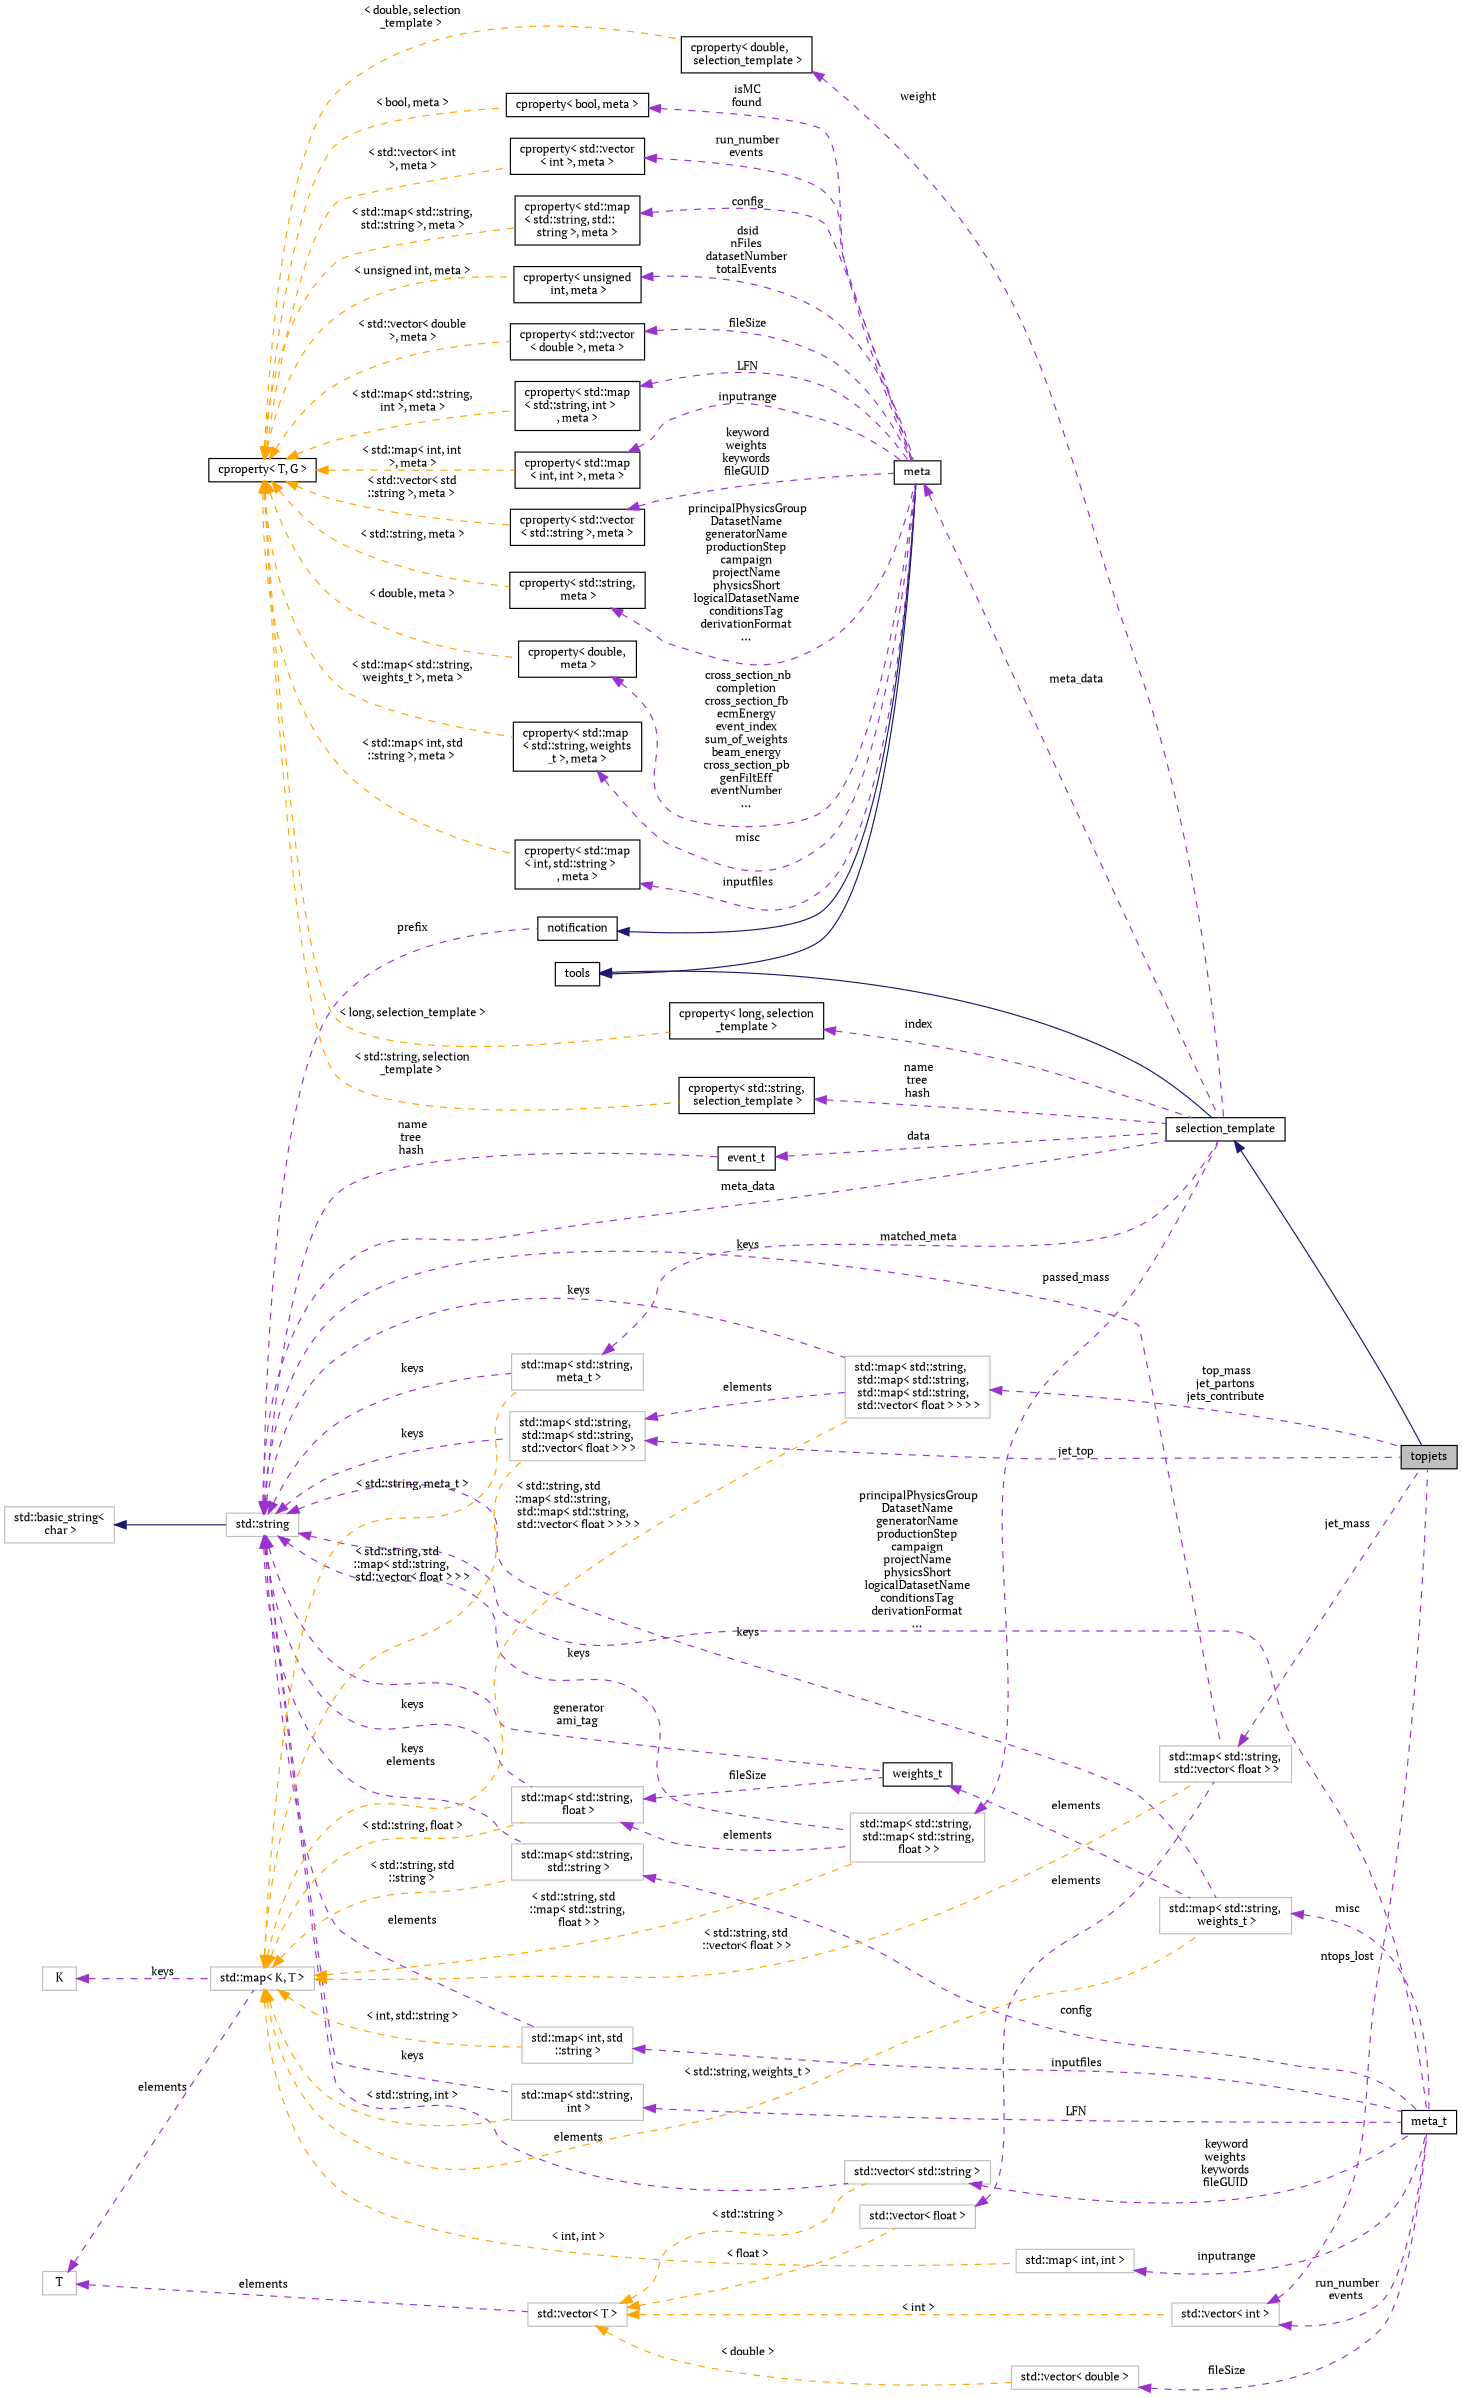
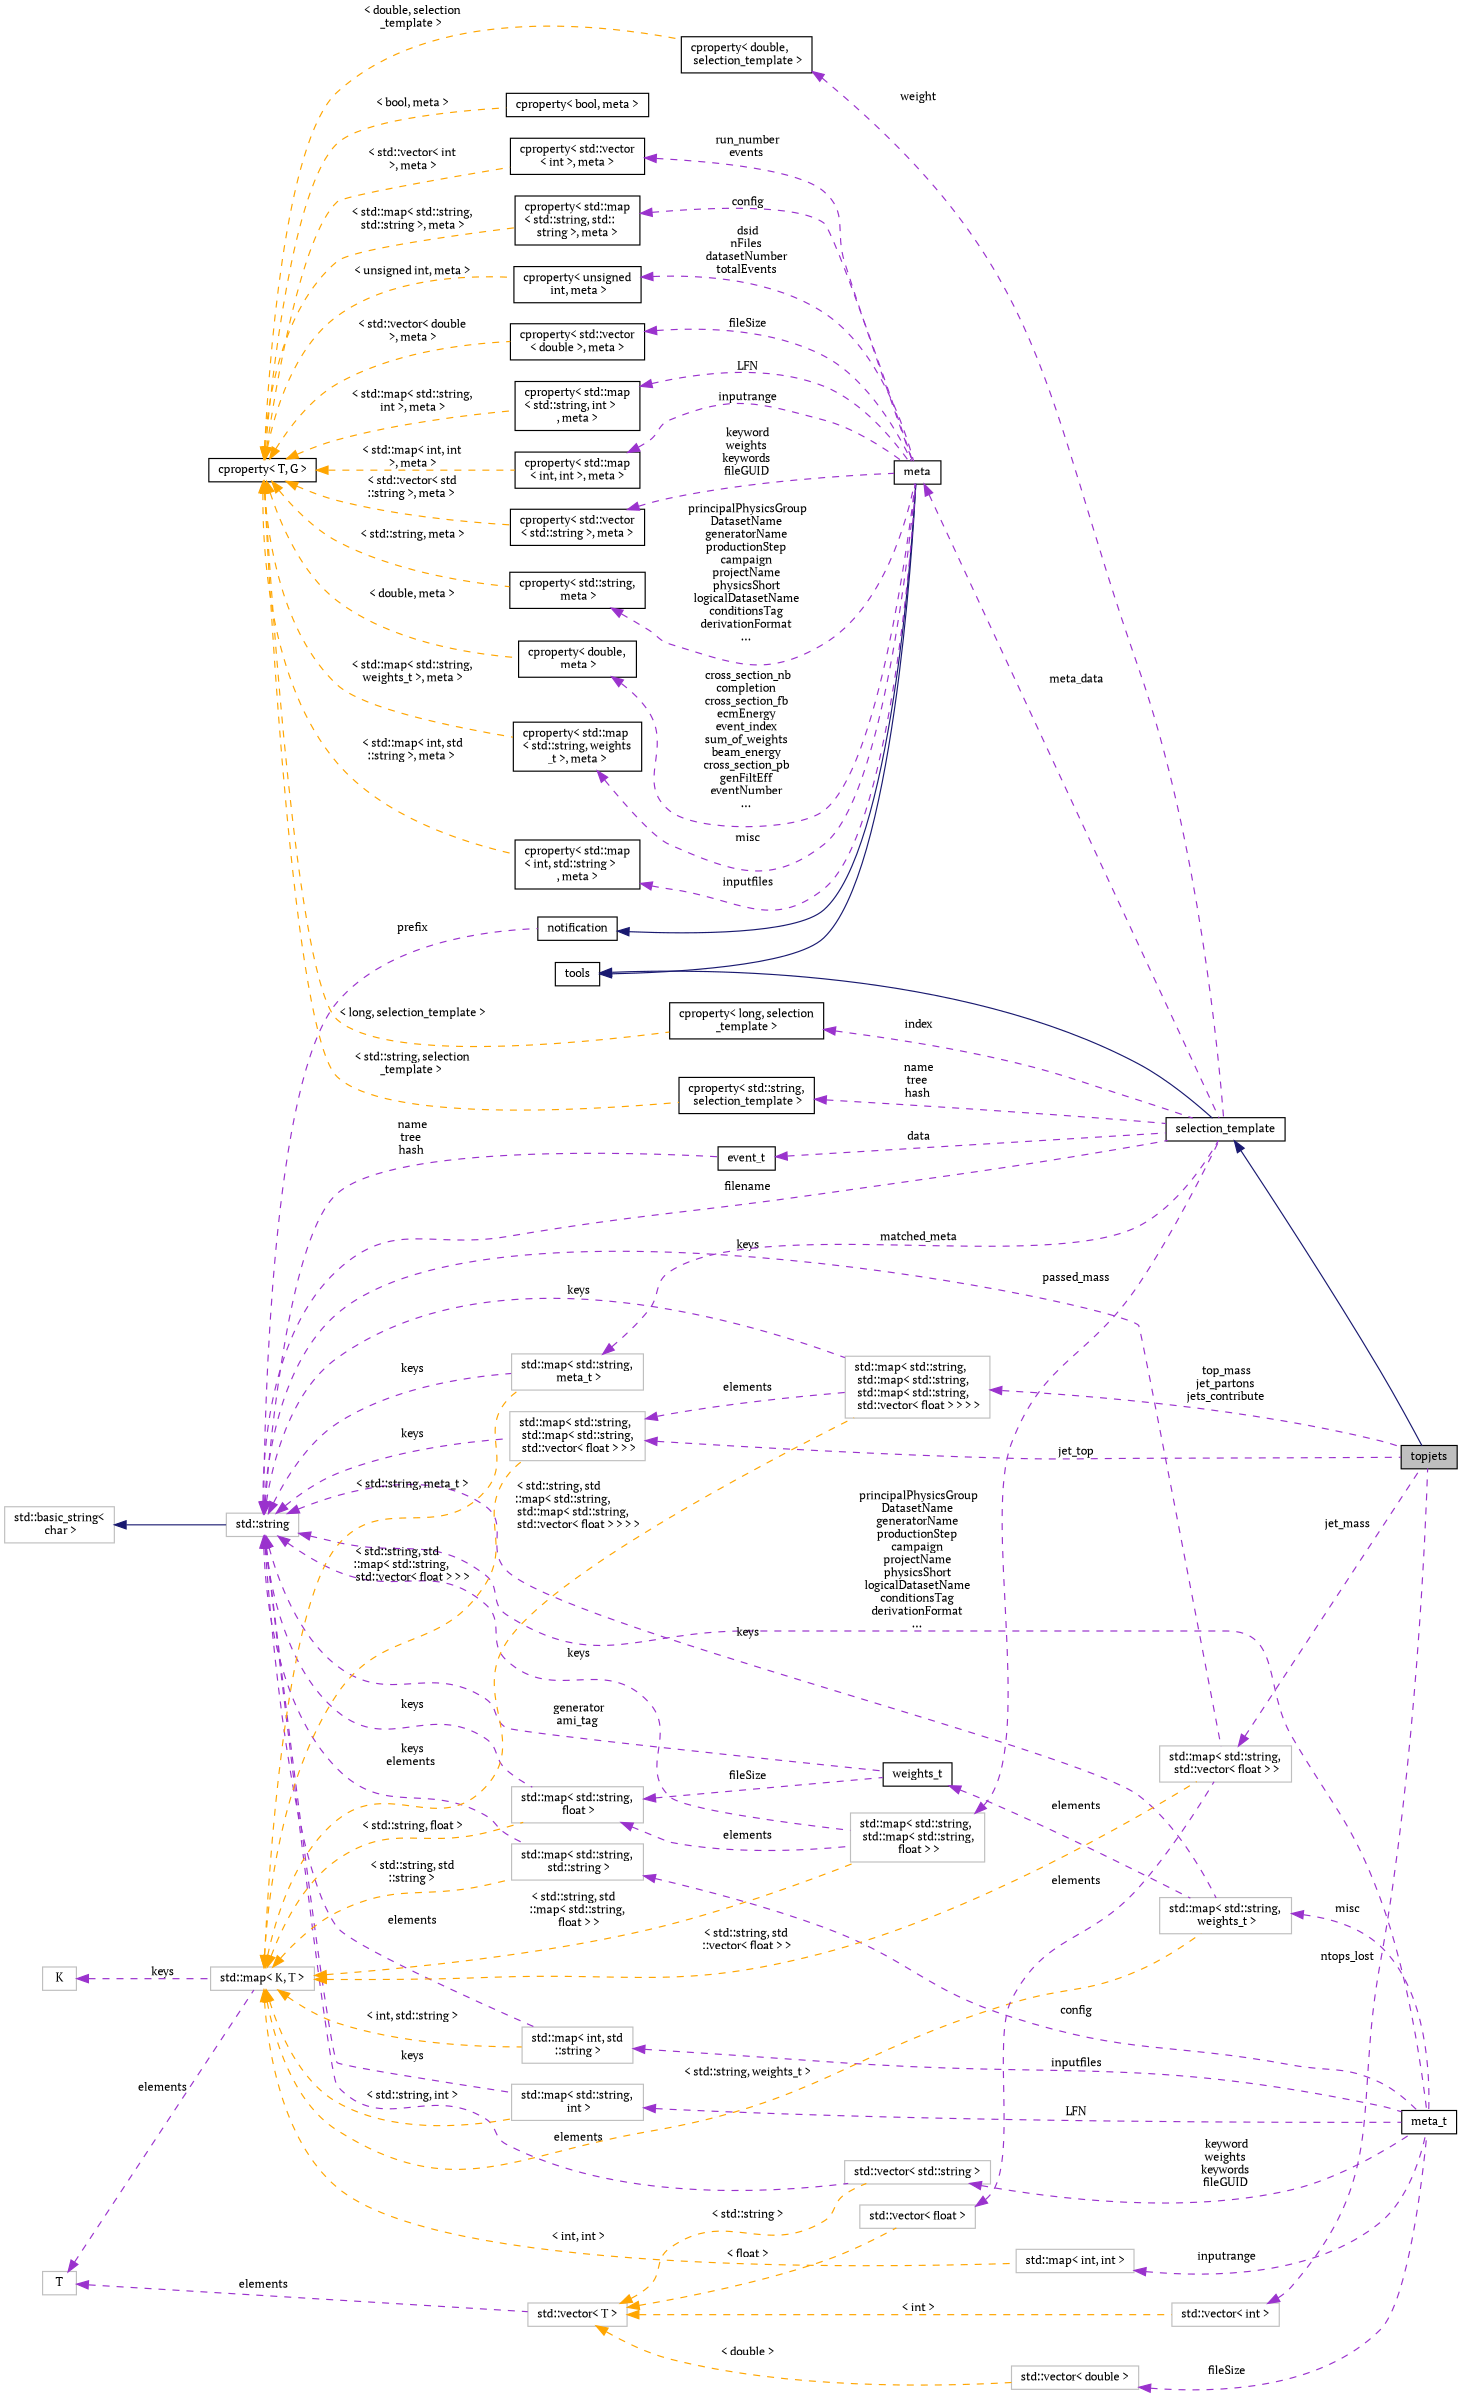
(839, 192) -> none
(747, 1187) -> (747, 1187)
(1395, 2279) -> none
